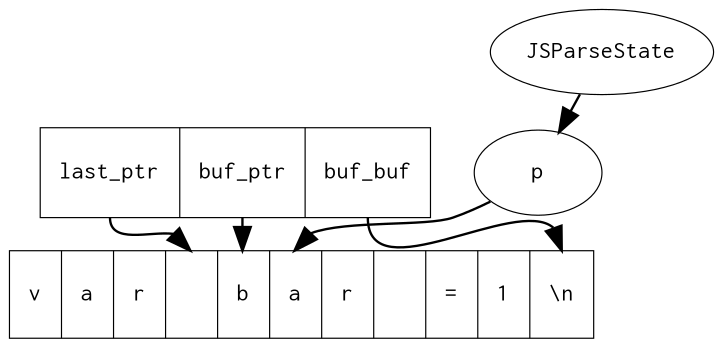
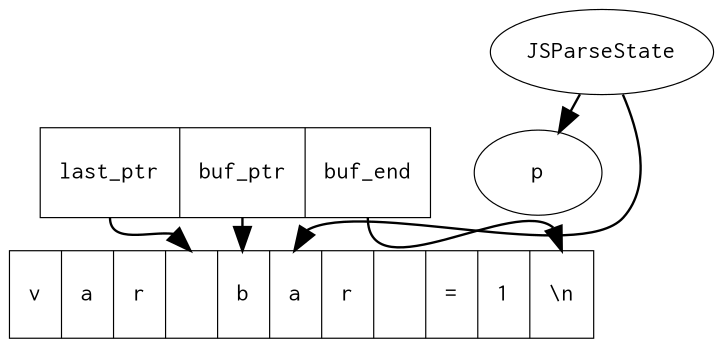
(368, 171) -> (368, 171)
(402, 223) -> (576, 234)
